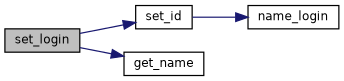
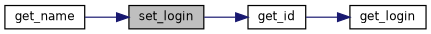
(164, 17) -> (277, 17)
(293, 17) -> (388, 17)
(96, 51) -> (101, 17)
